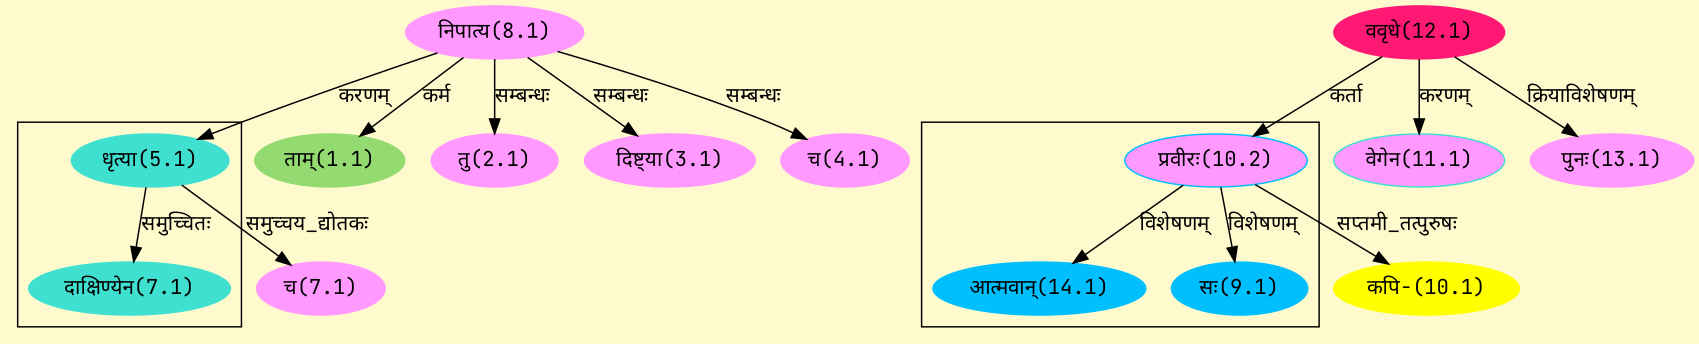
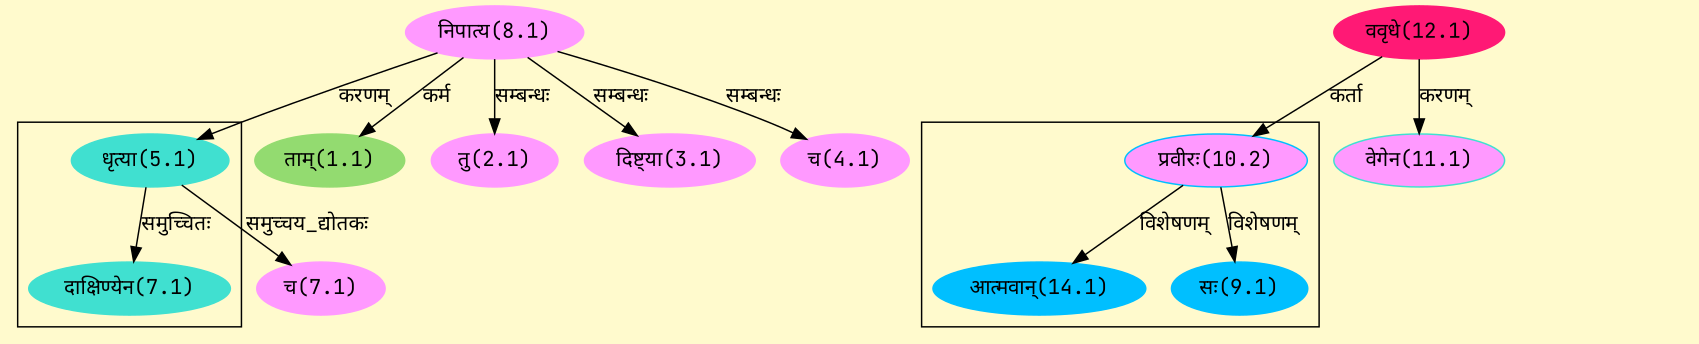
(1612, 160) -> none
(1427, 289) -> none
